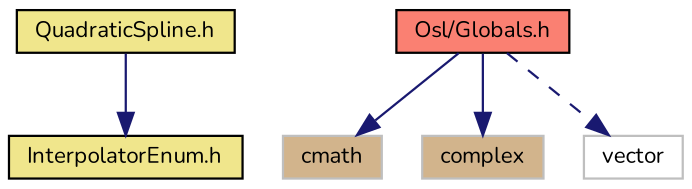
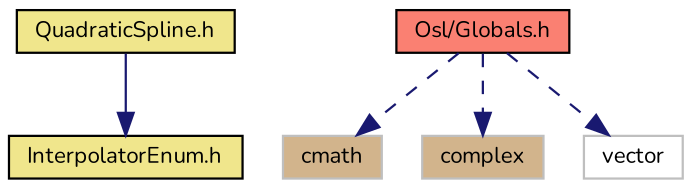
(483, 83) -> (483, 83)
(417, 87) -> (417, 87)
